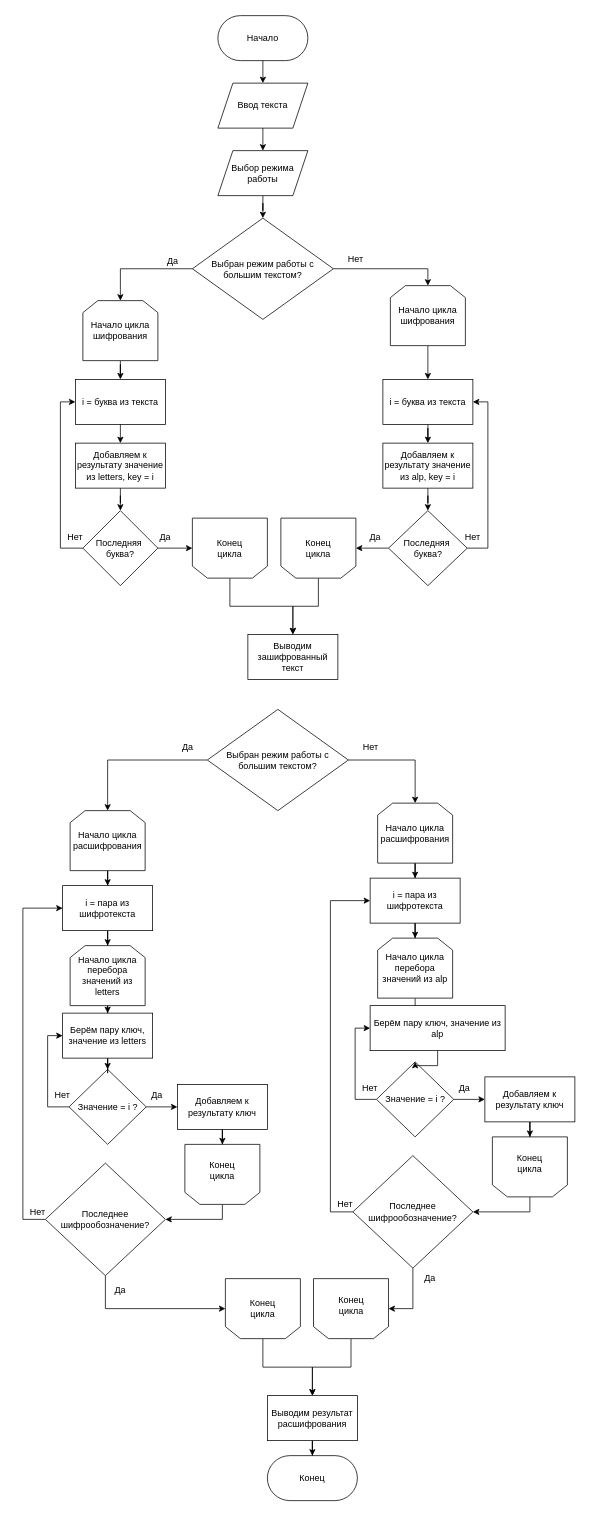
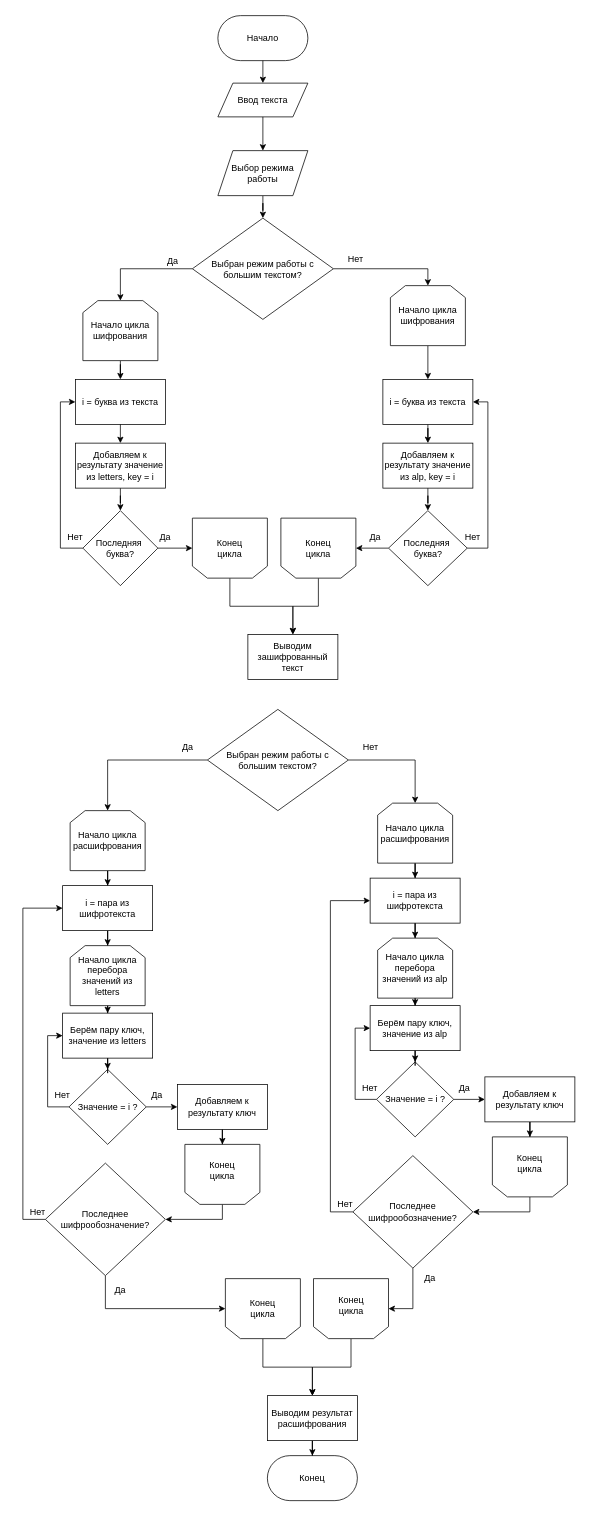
(263, 105) -> (263, 100)
(438, 1028) -> (415, 1028)
